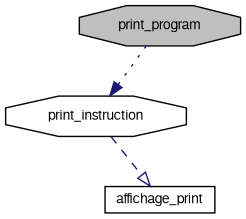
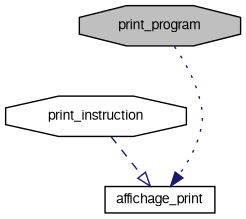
(132, 65) -> (202, 110)
